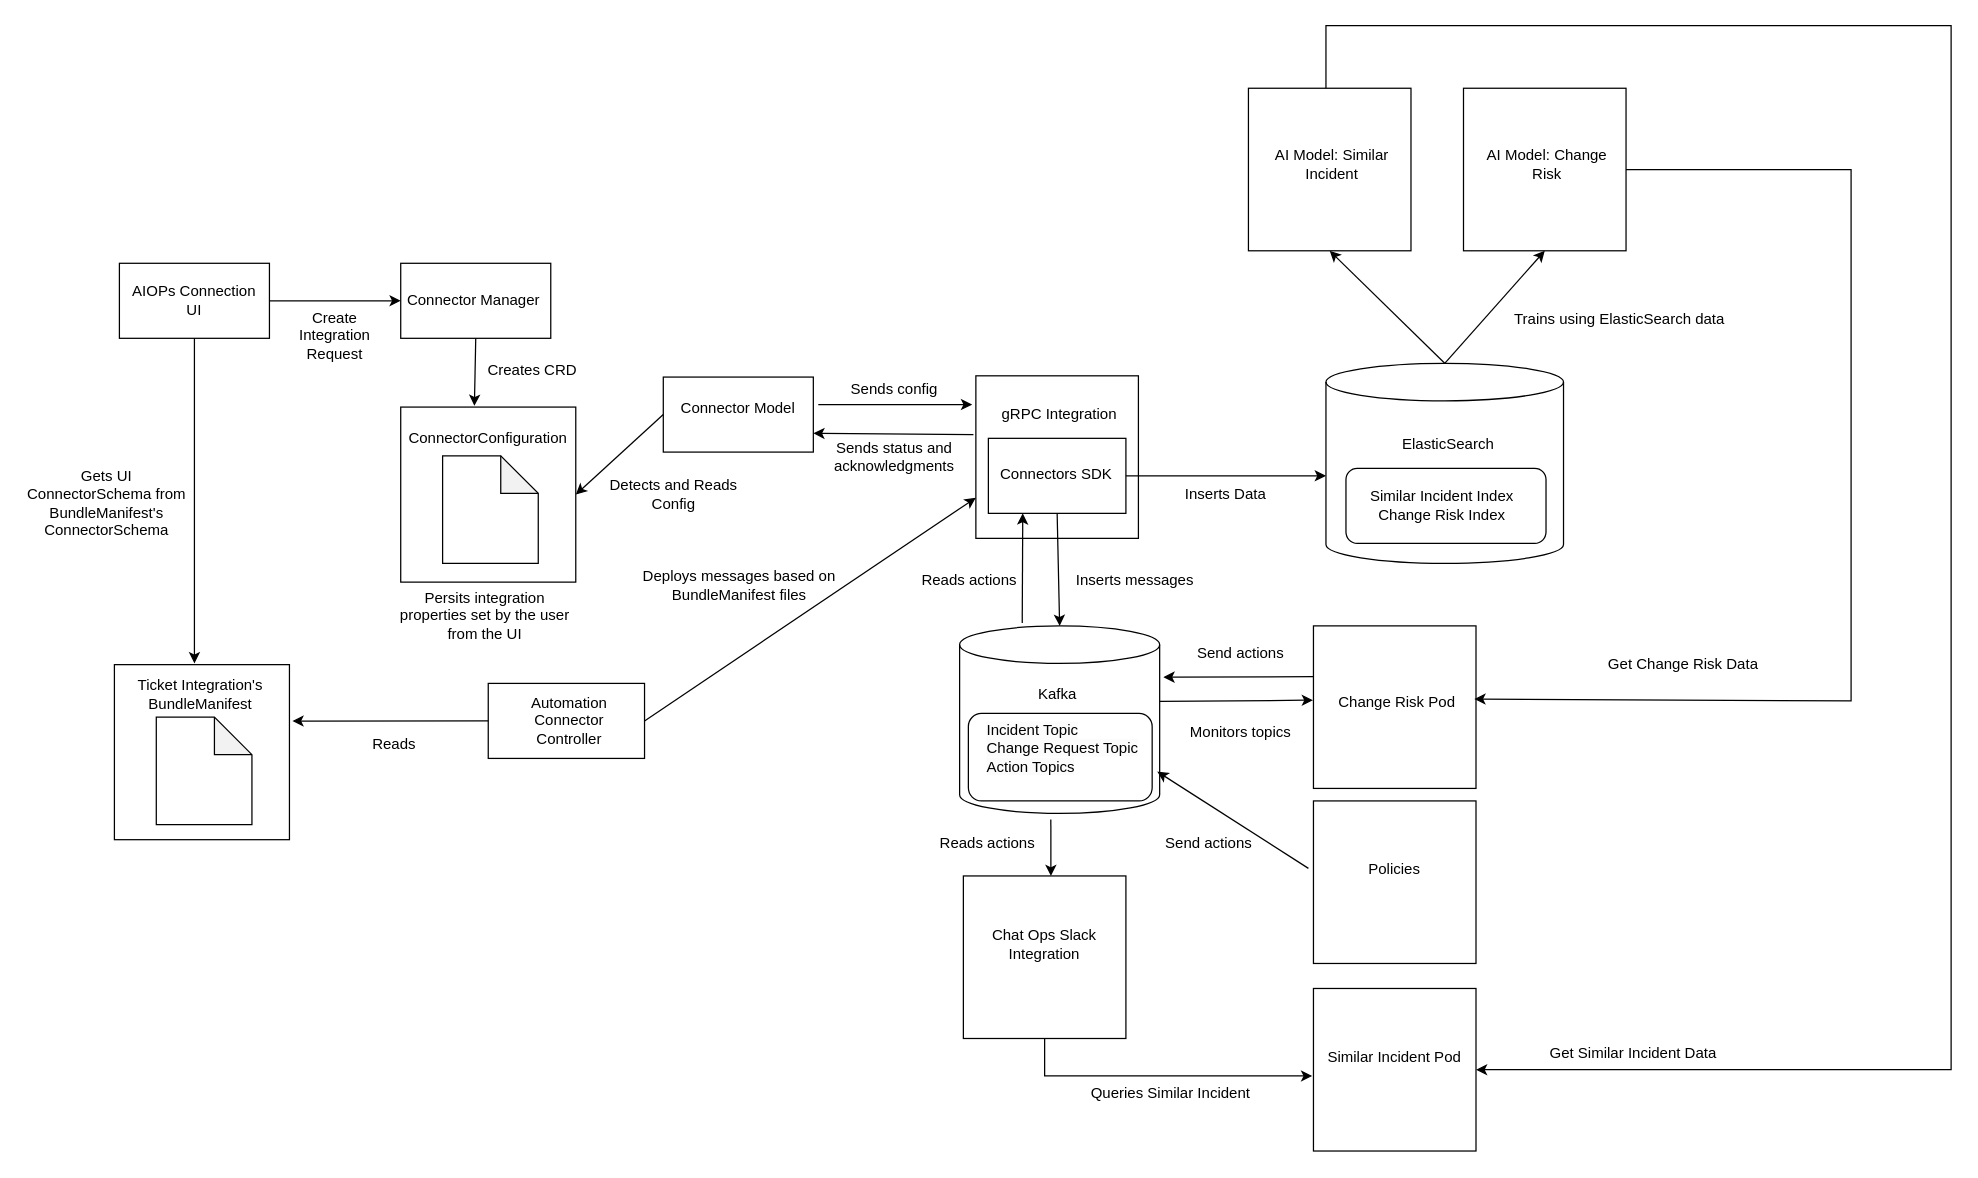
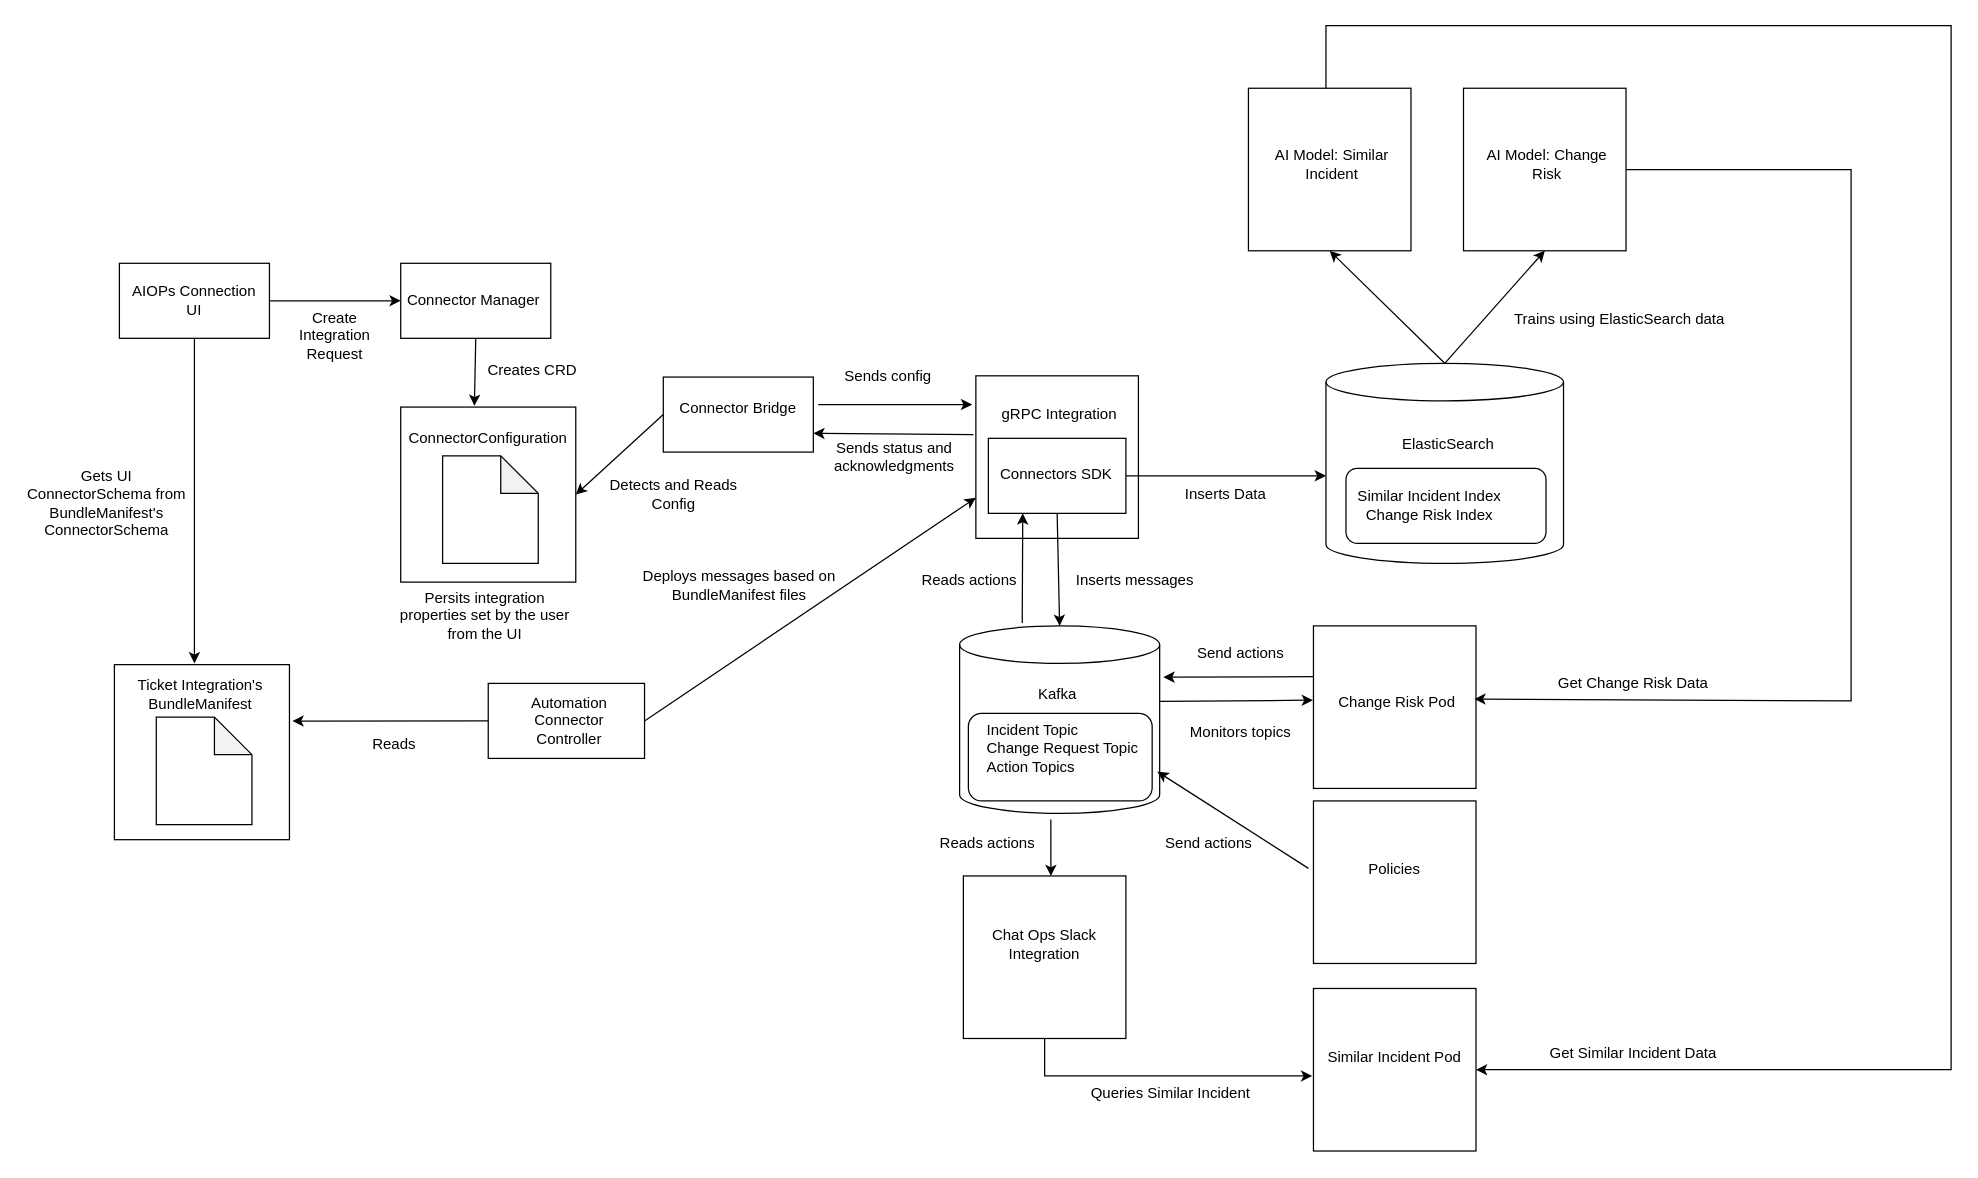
(894, 389) -> (888, 377)
(738, 408) -> (738, 408)
(1442, 506) -> (1429, 506)
(1683, 664) -> (1633, 683)
